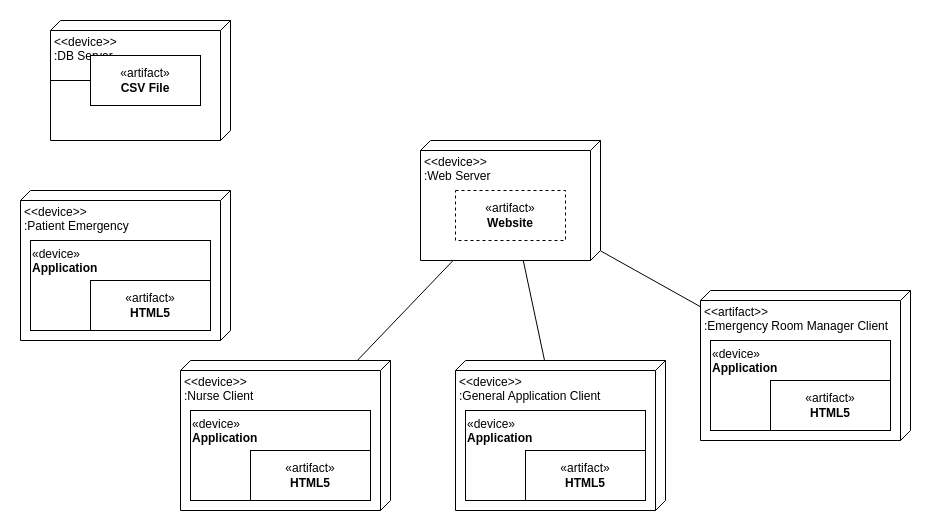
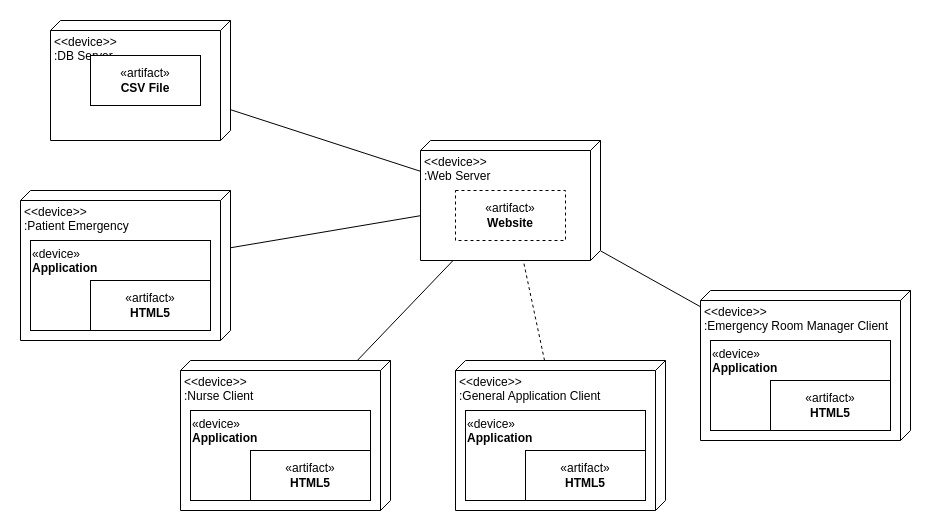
(70, 81) -> (325, 140)
none -> (326, 232)
(534, 310) -> (534, 310)
(796, 320) -> (796, 320)
